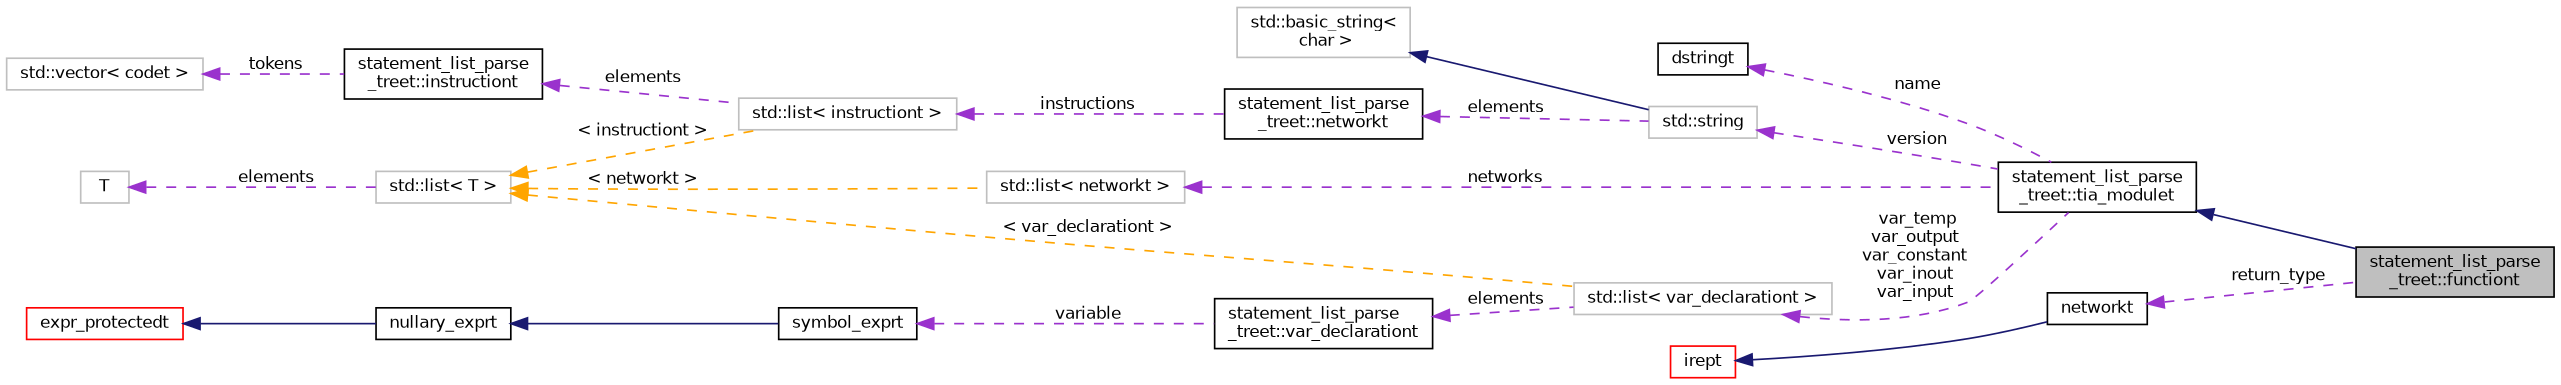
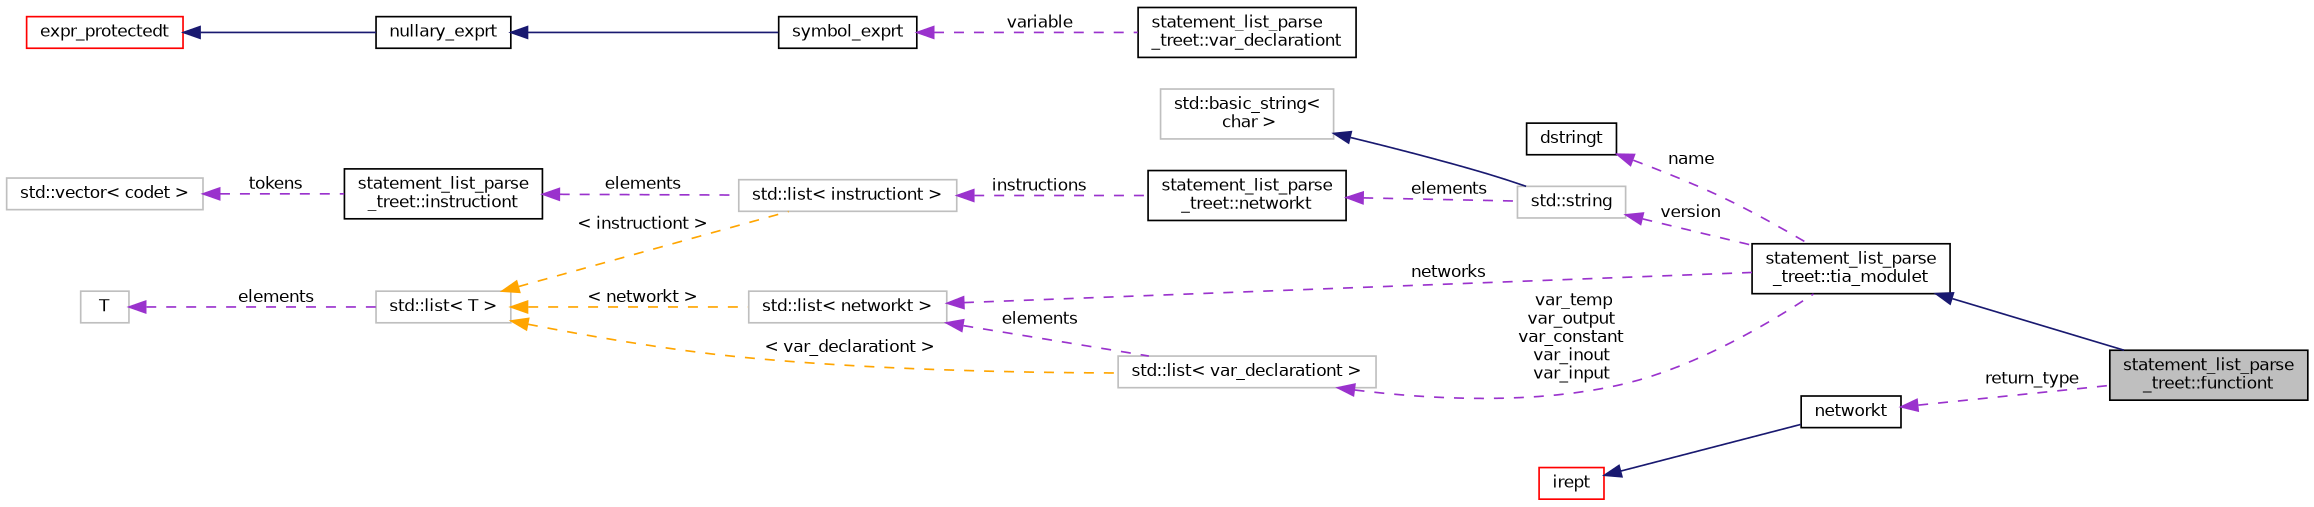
(1512, 311) -> (1056, 341)
